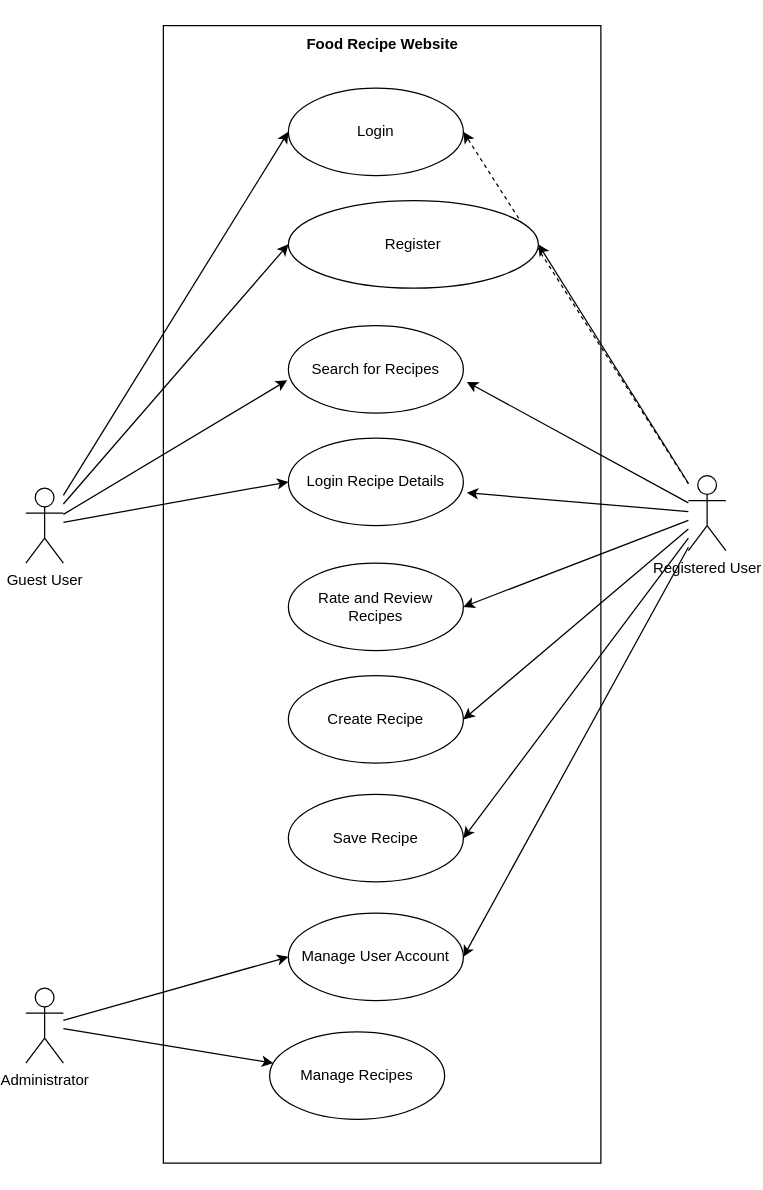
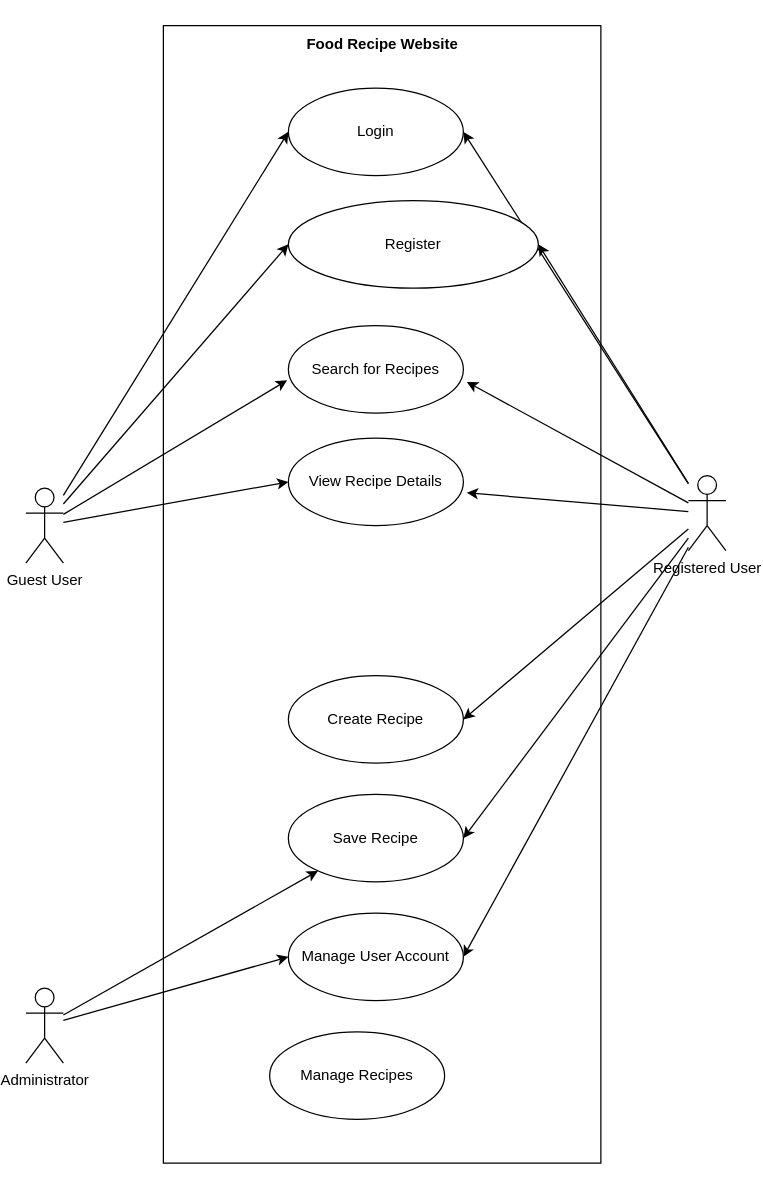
(495, 182) -> (495, 182)
(376, 482) -> (376, 482)
(580, 562) -> none
(376, 607) -> none
(164, 1045) -> (188, 944)
